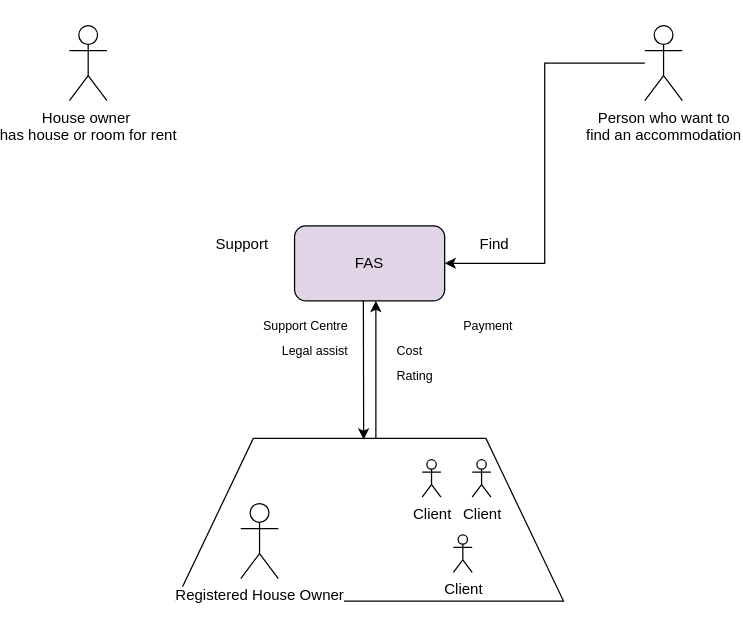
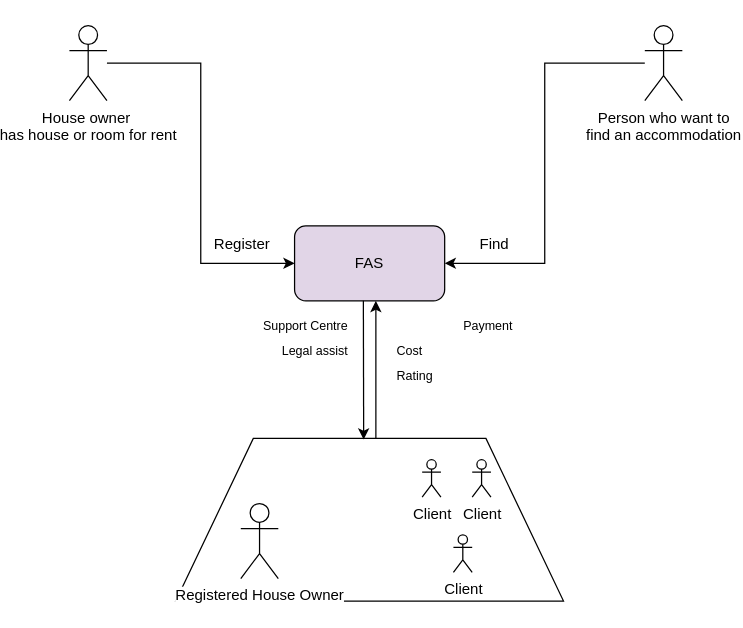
none -> (201, 159)
(244, 244) -> (244, 244)
